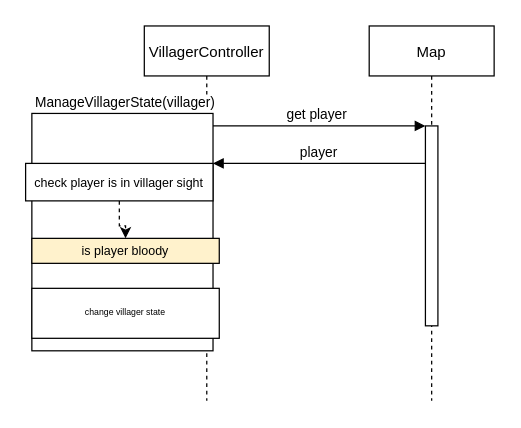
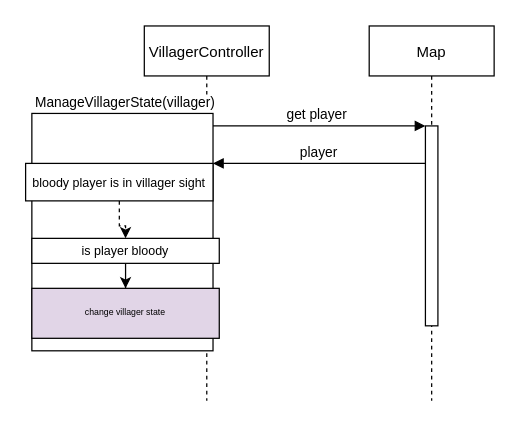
(119, 182) -> (119, 182)
(126, 251) -> (126, 251)
none -> (126, 280)
(126, 313) -> (126, 313)
